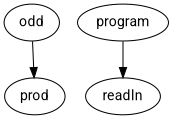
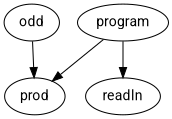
none -> (82, 57)
